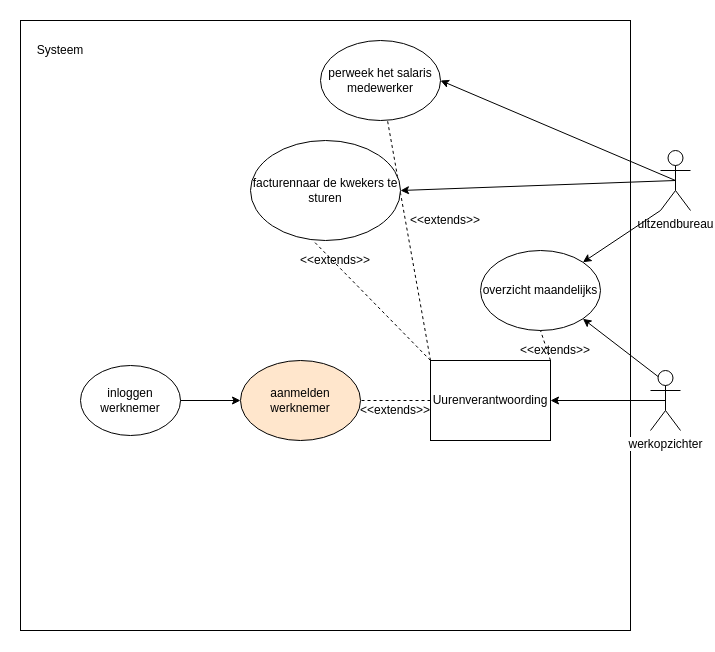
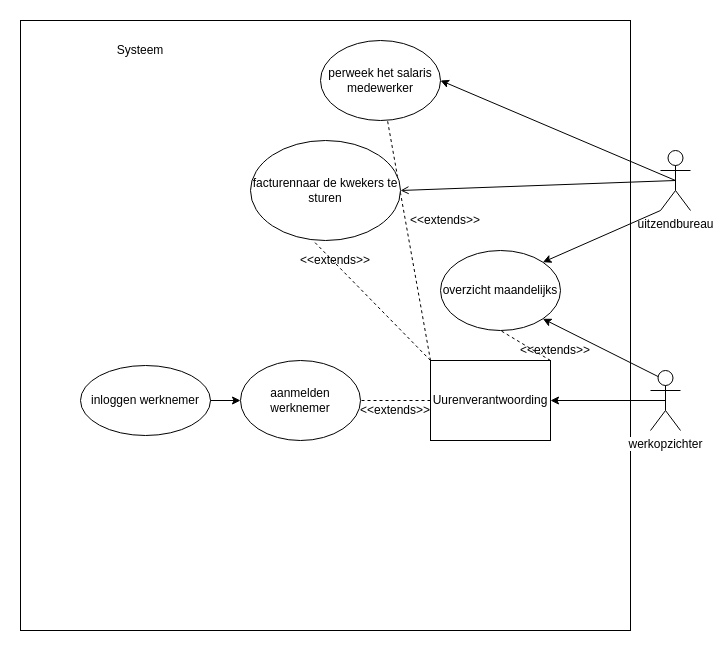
(61, 51) -> (141, 51)
(409, 190) -> (407, 190)
(541, 291) -> (501, 291)
(131, 401) -> (146, 401)
(301, 401) -> (301, 401)
